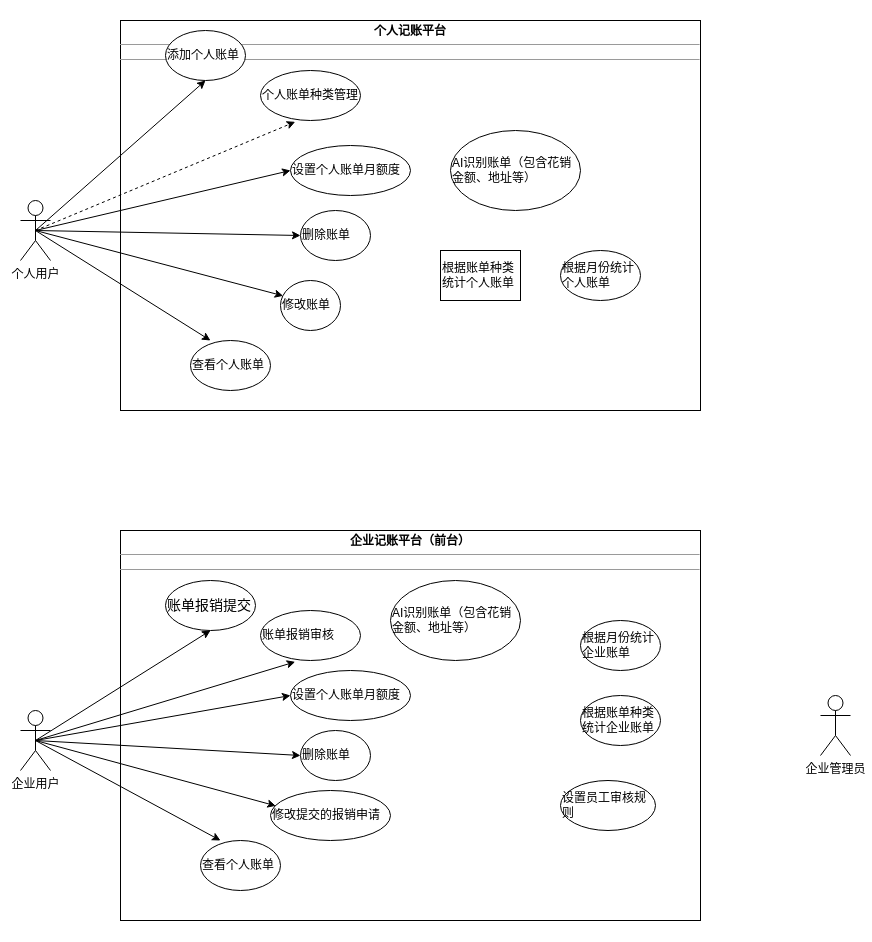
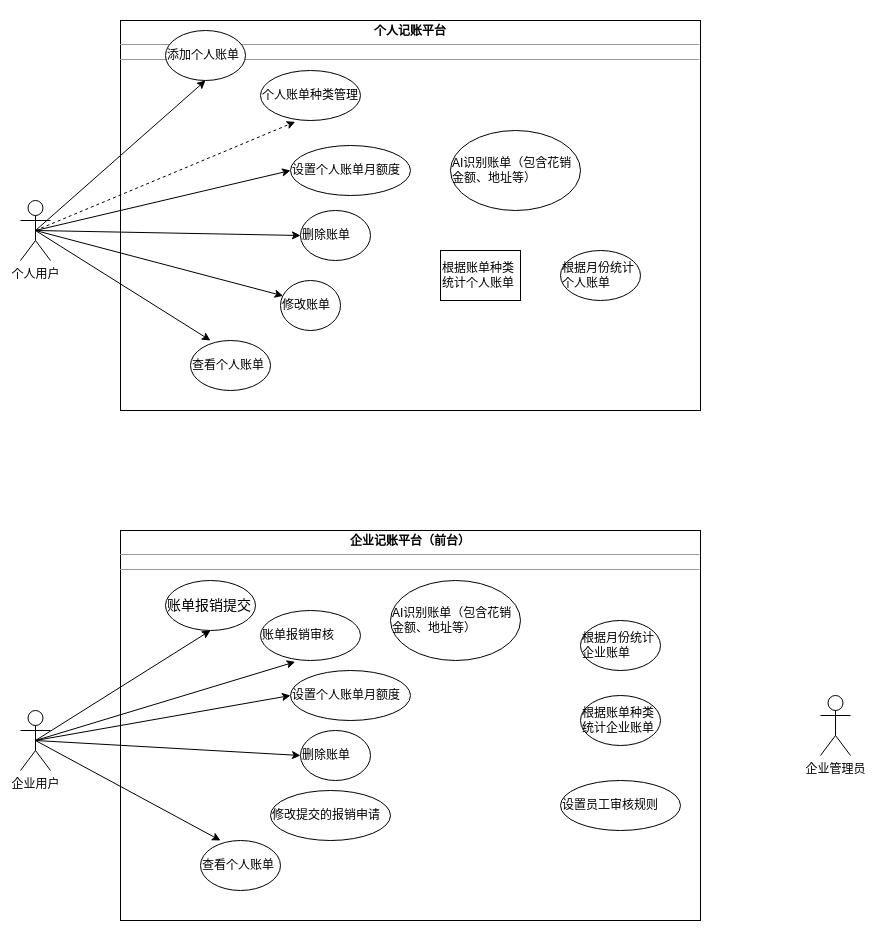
(156, 773) -> none
(608, 806) -> (621, 806)
